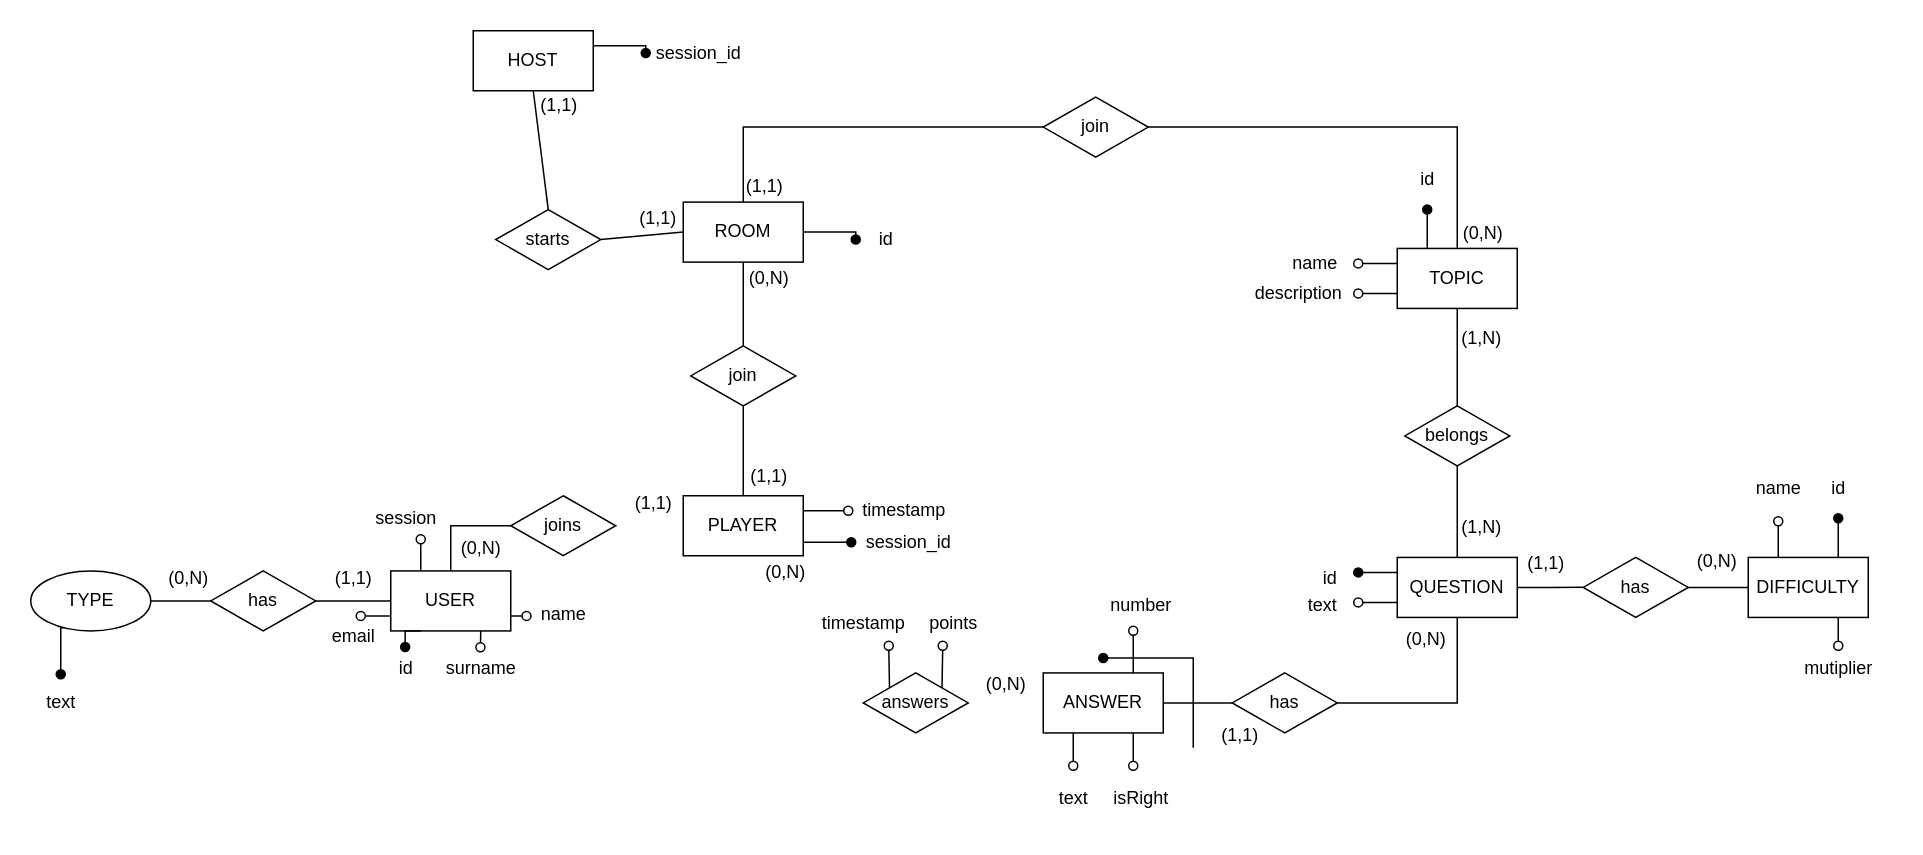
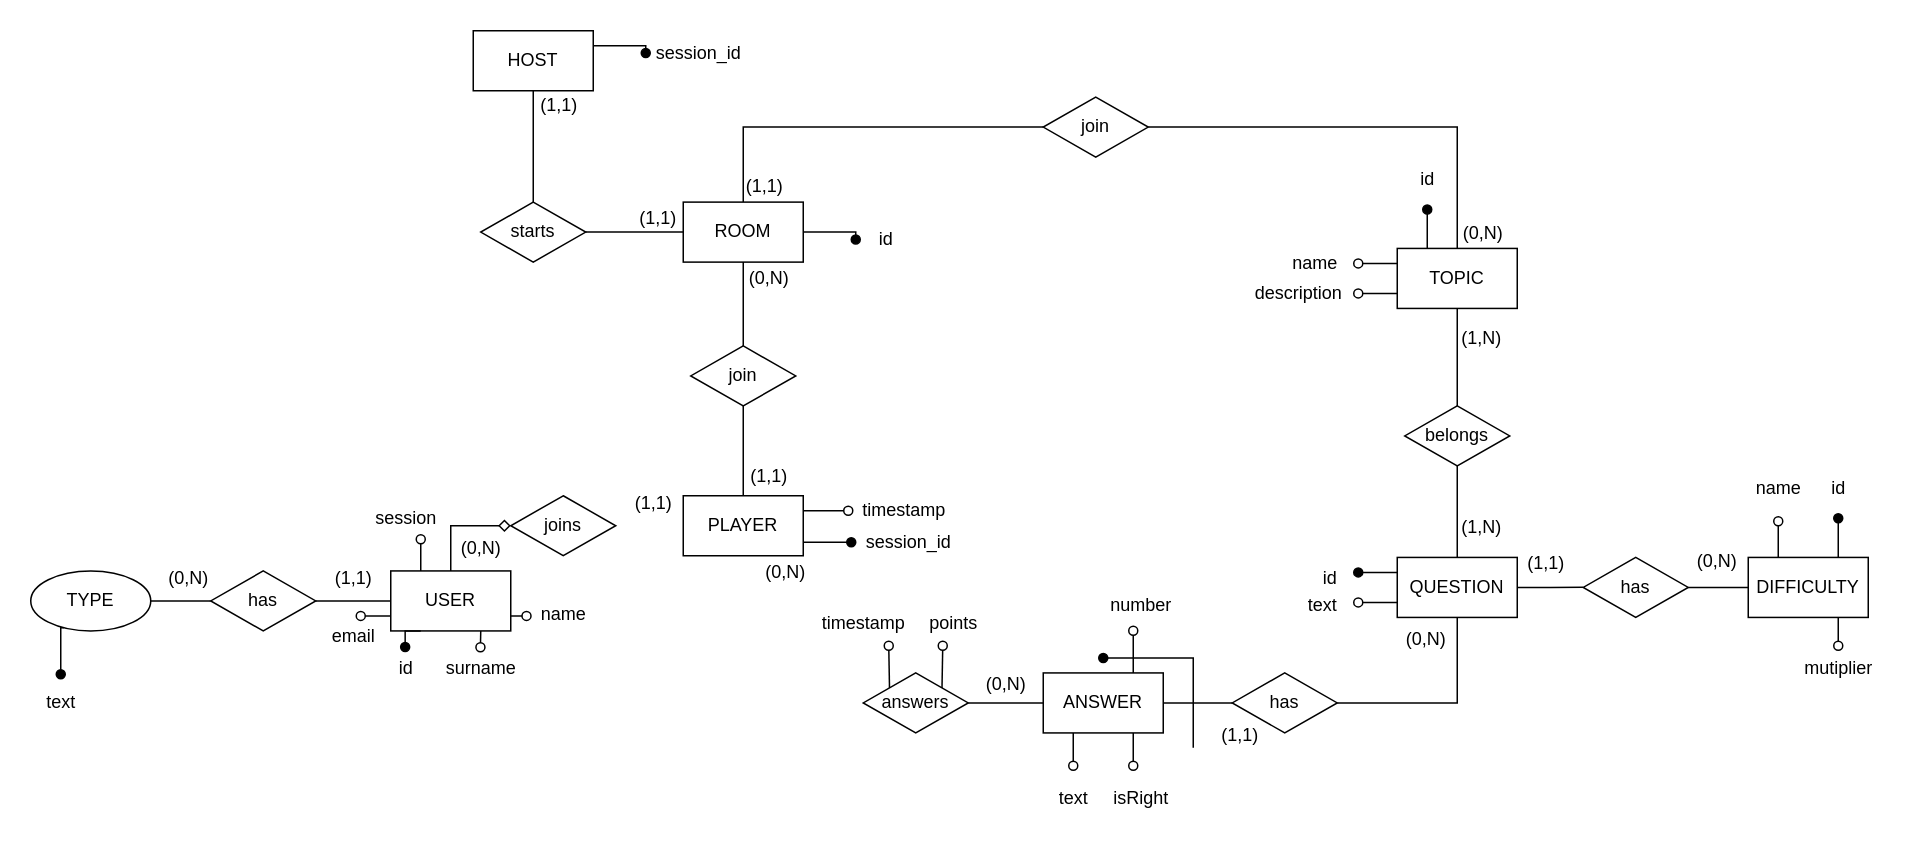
(548, 240) -> (533, 232)
(503, 526) -> (498, 526)
none -> (1005, 703)
